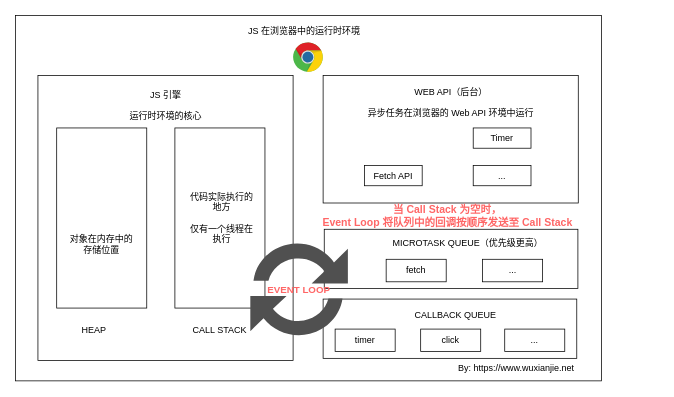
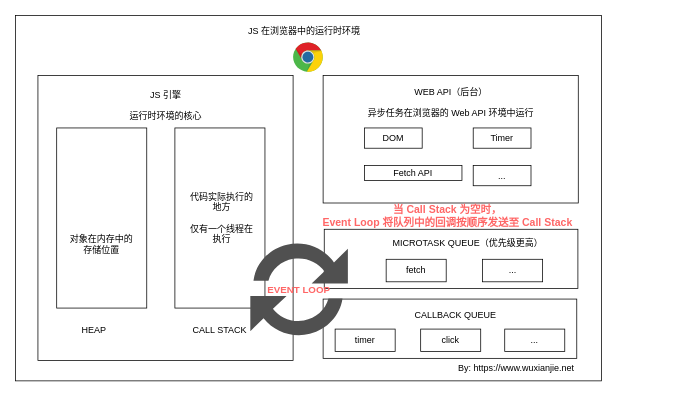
none -> (393, 138)
(393, 176) -> (413, 173)
